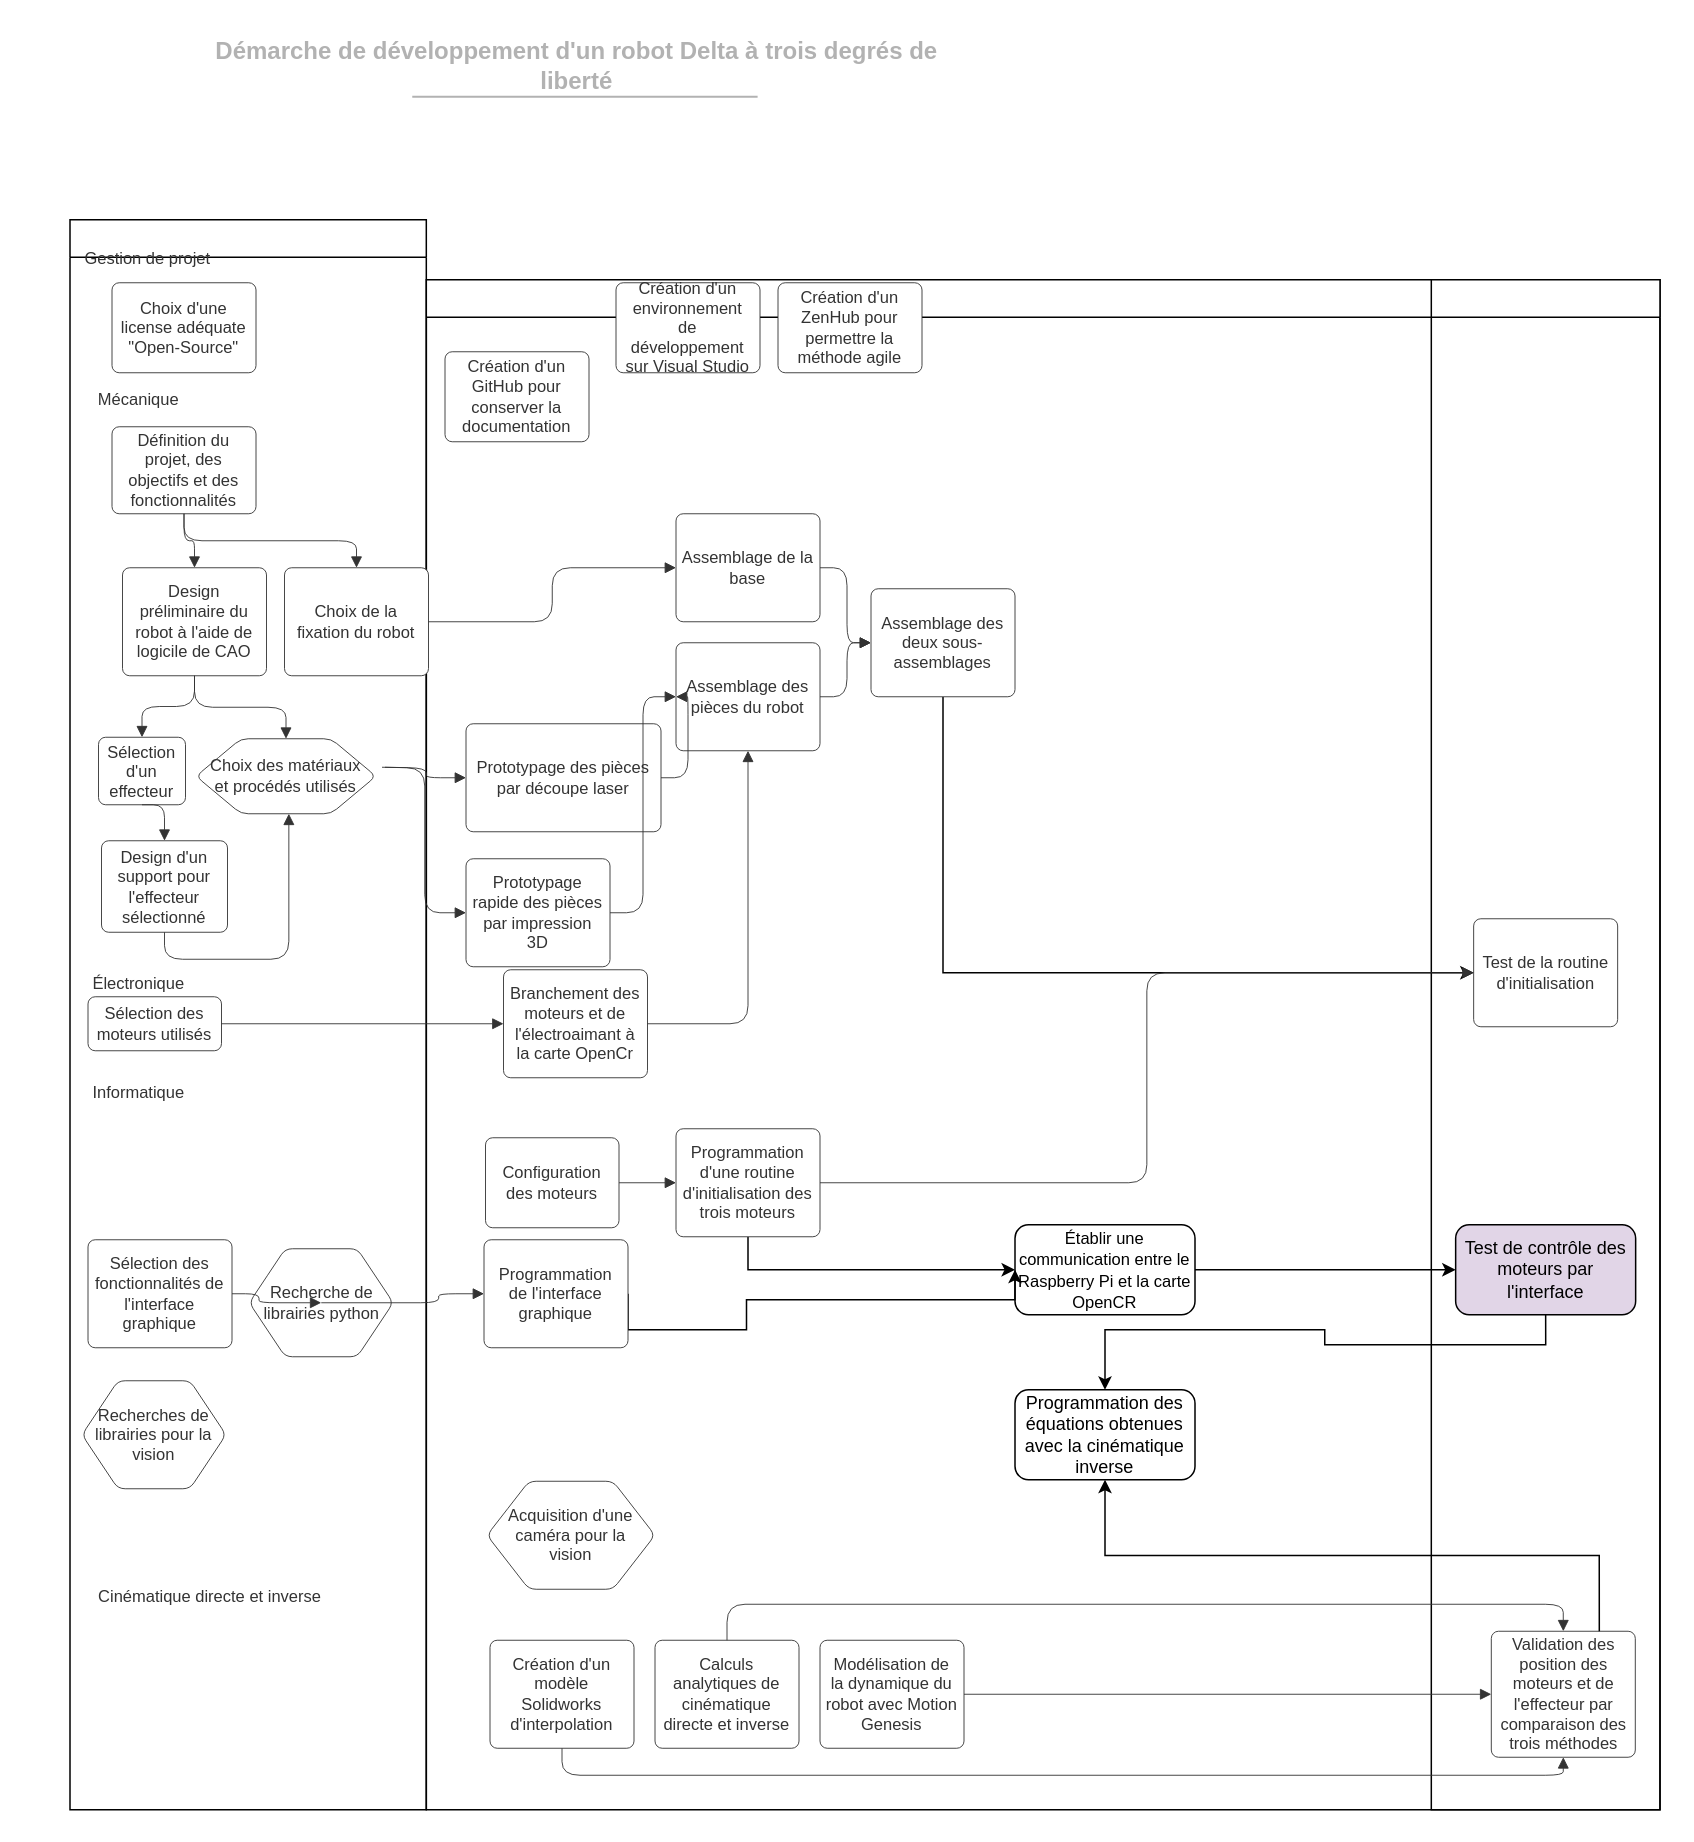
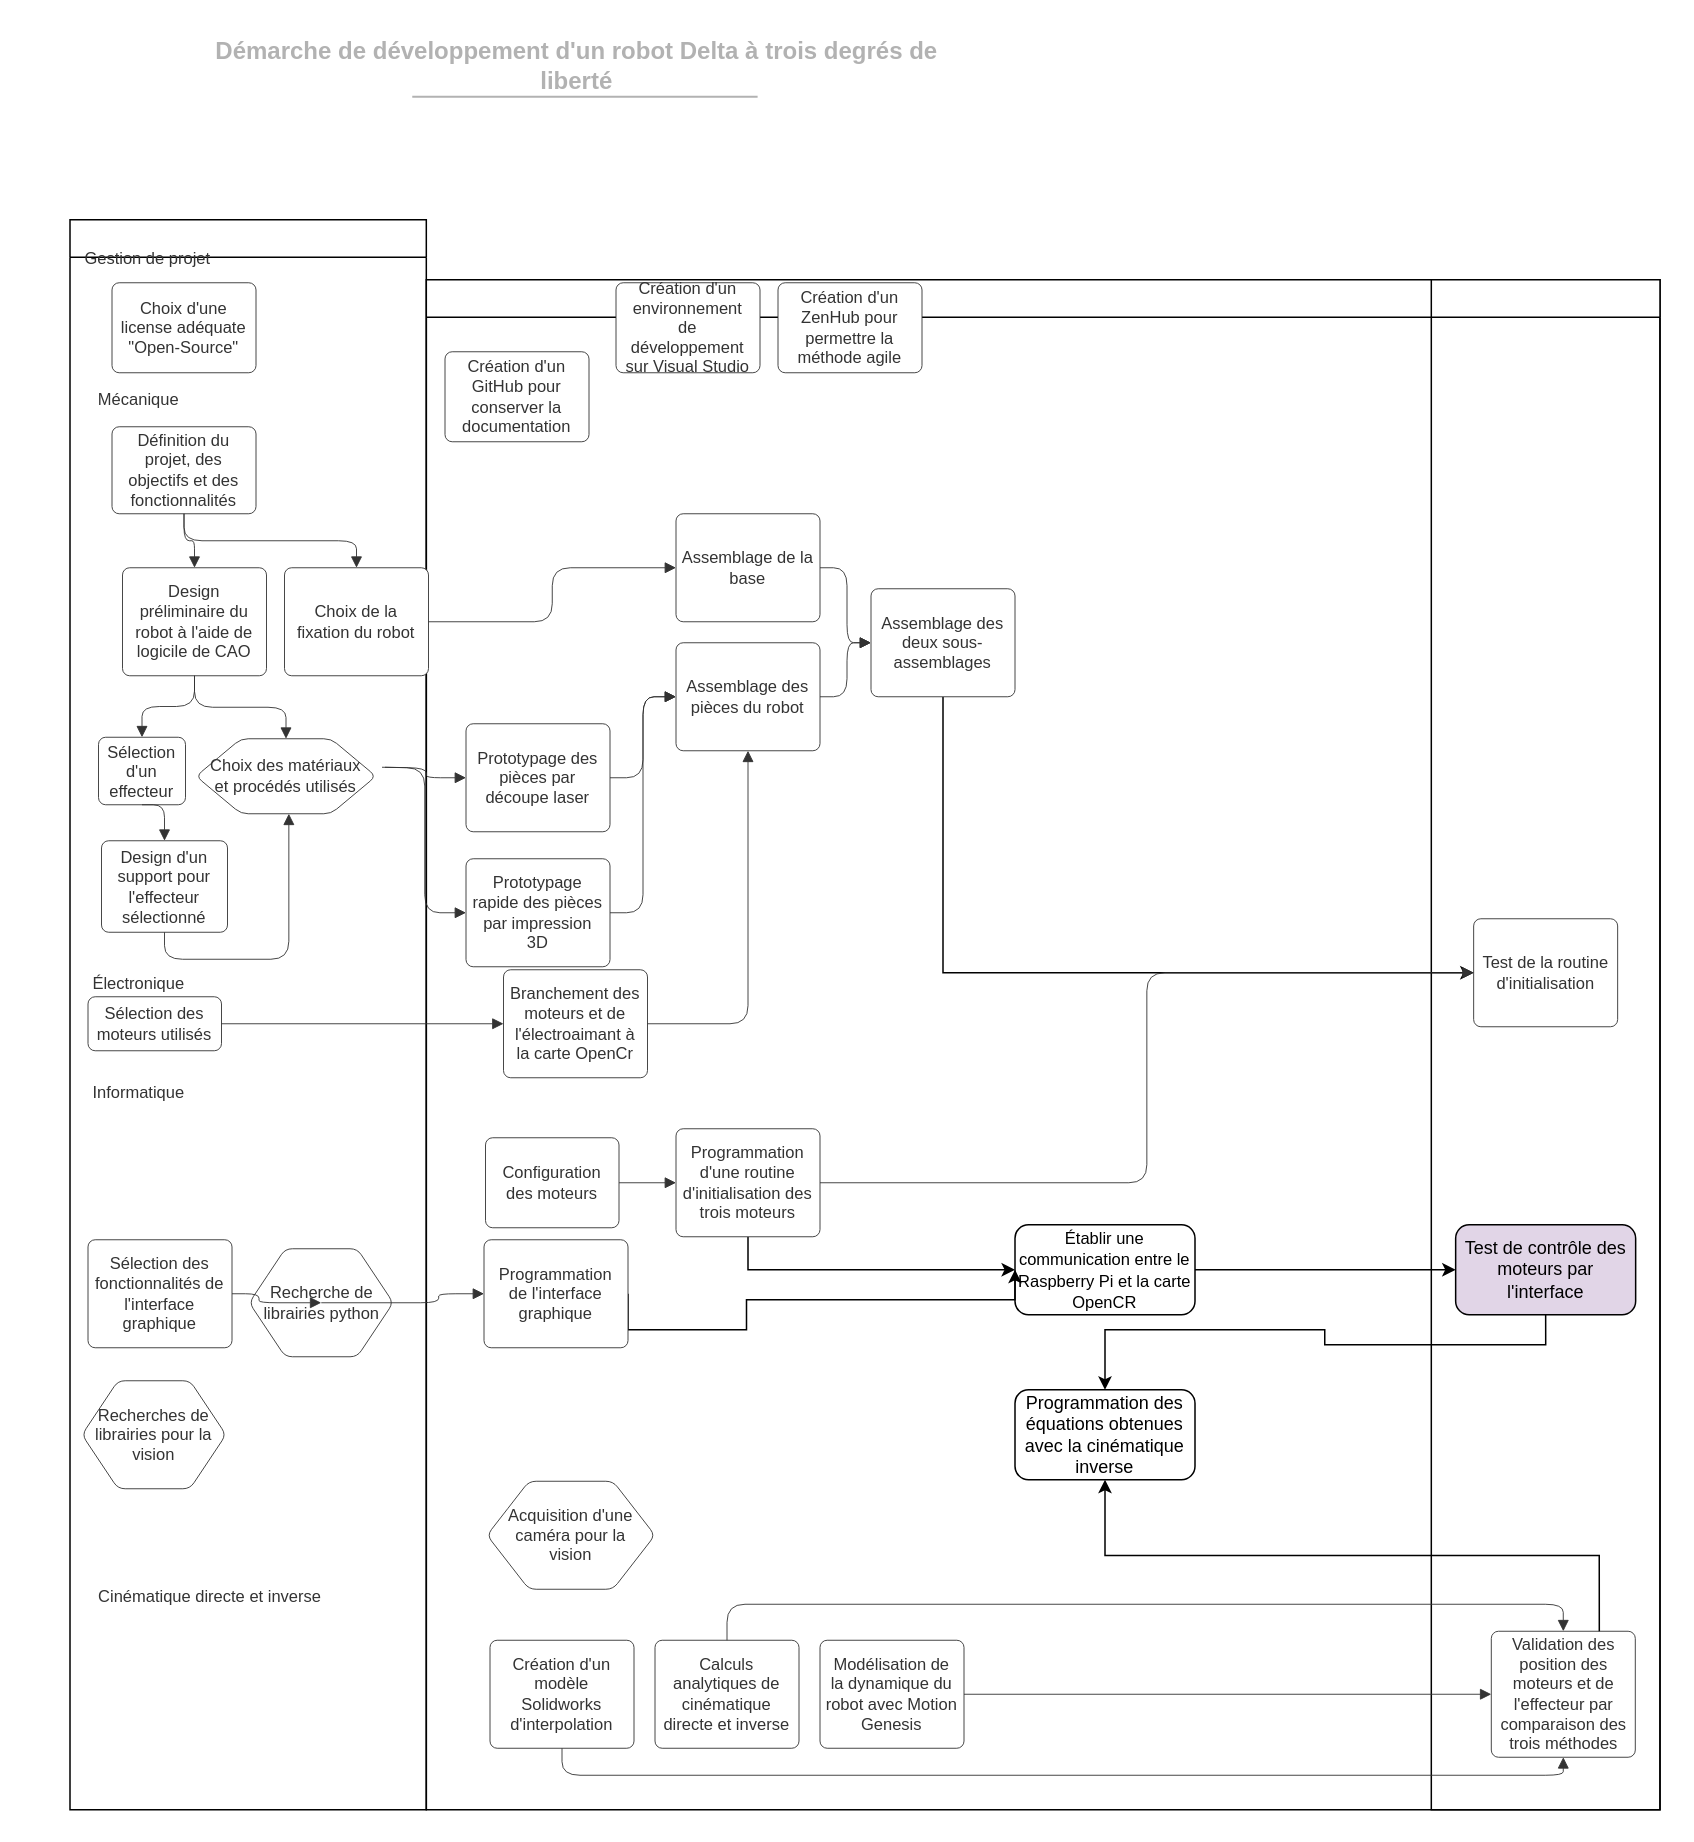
(563, 778) -> (538, 778)
